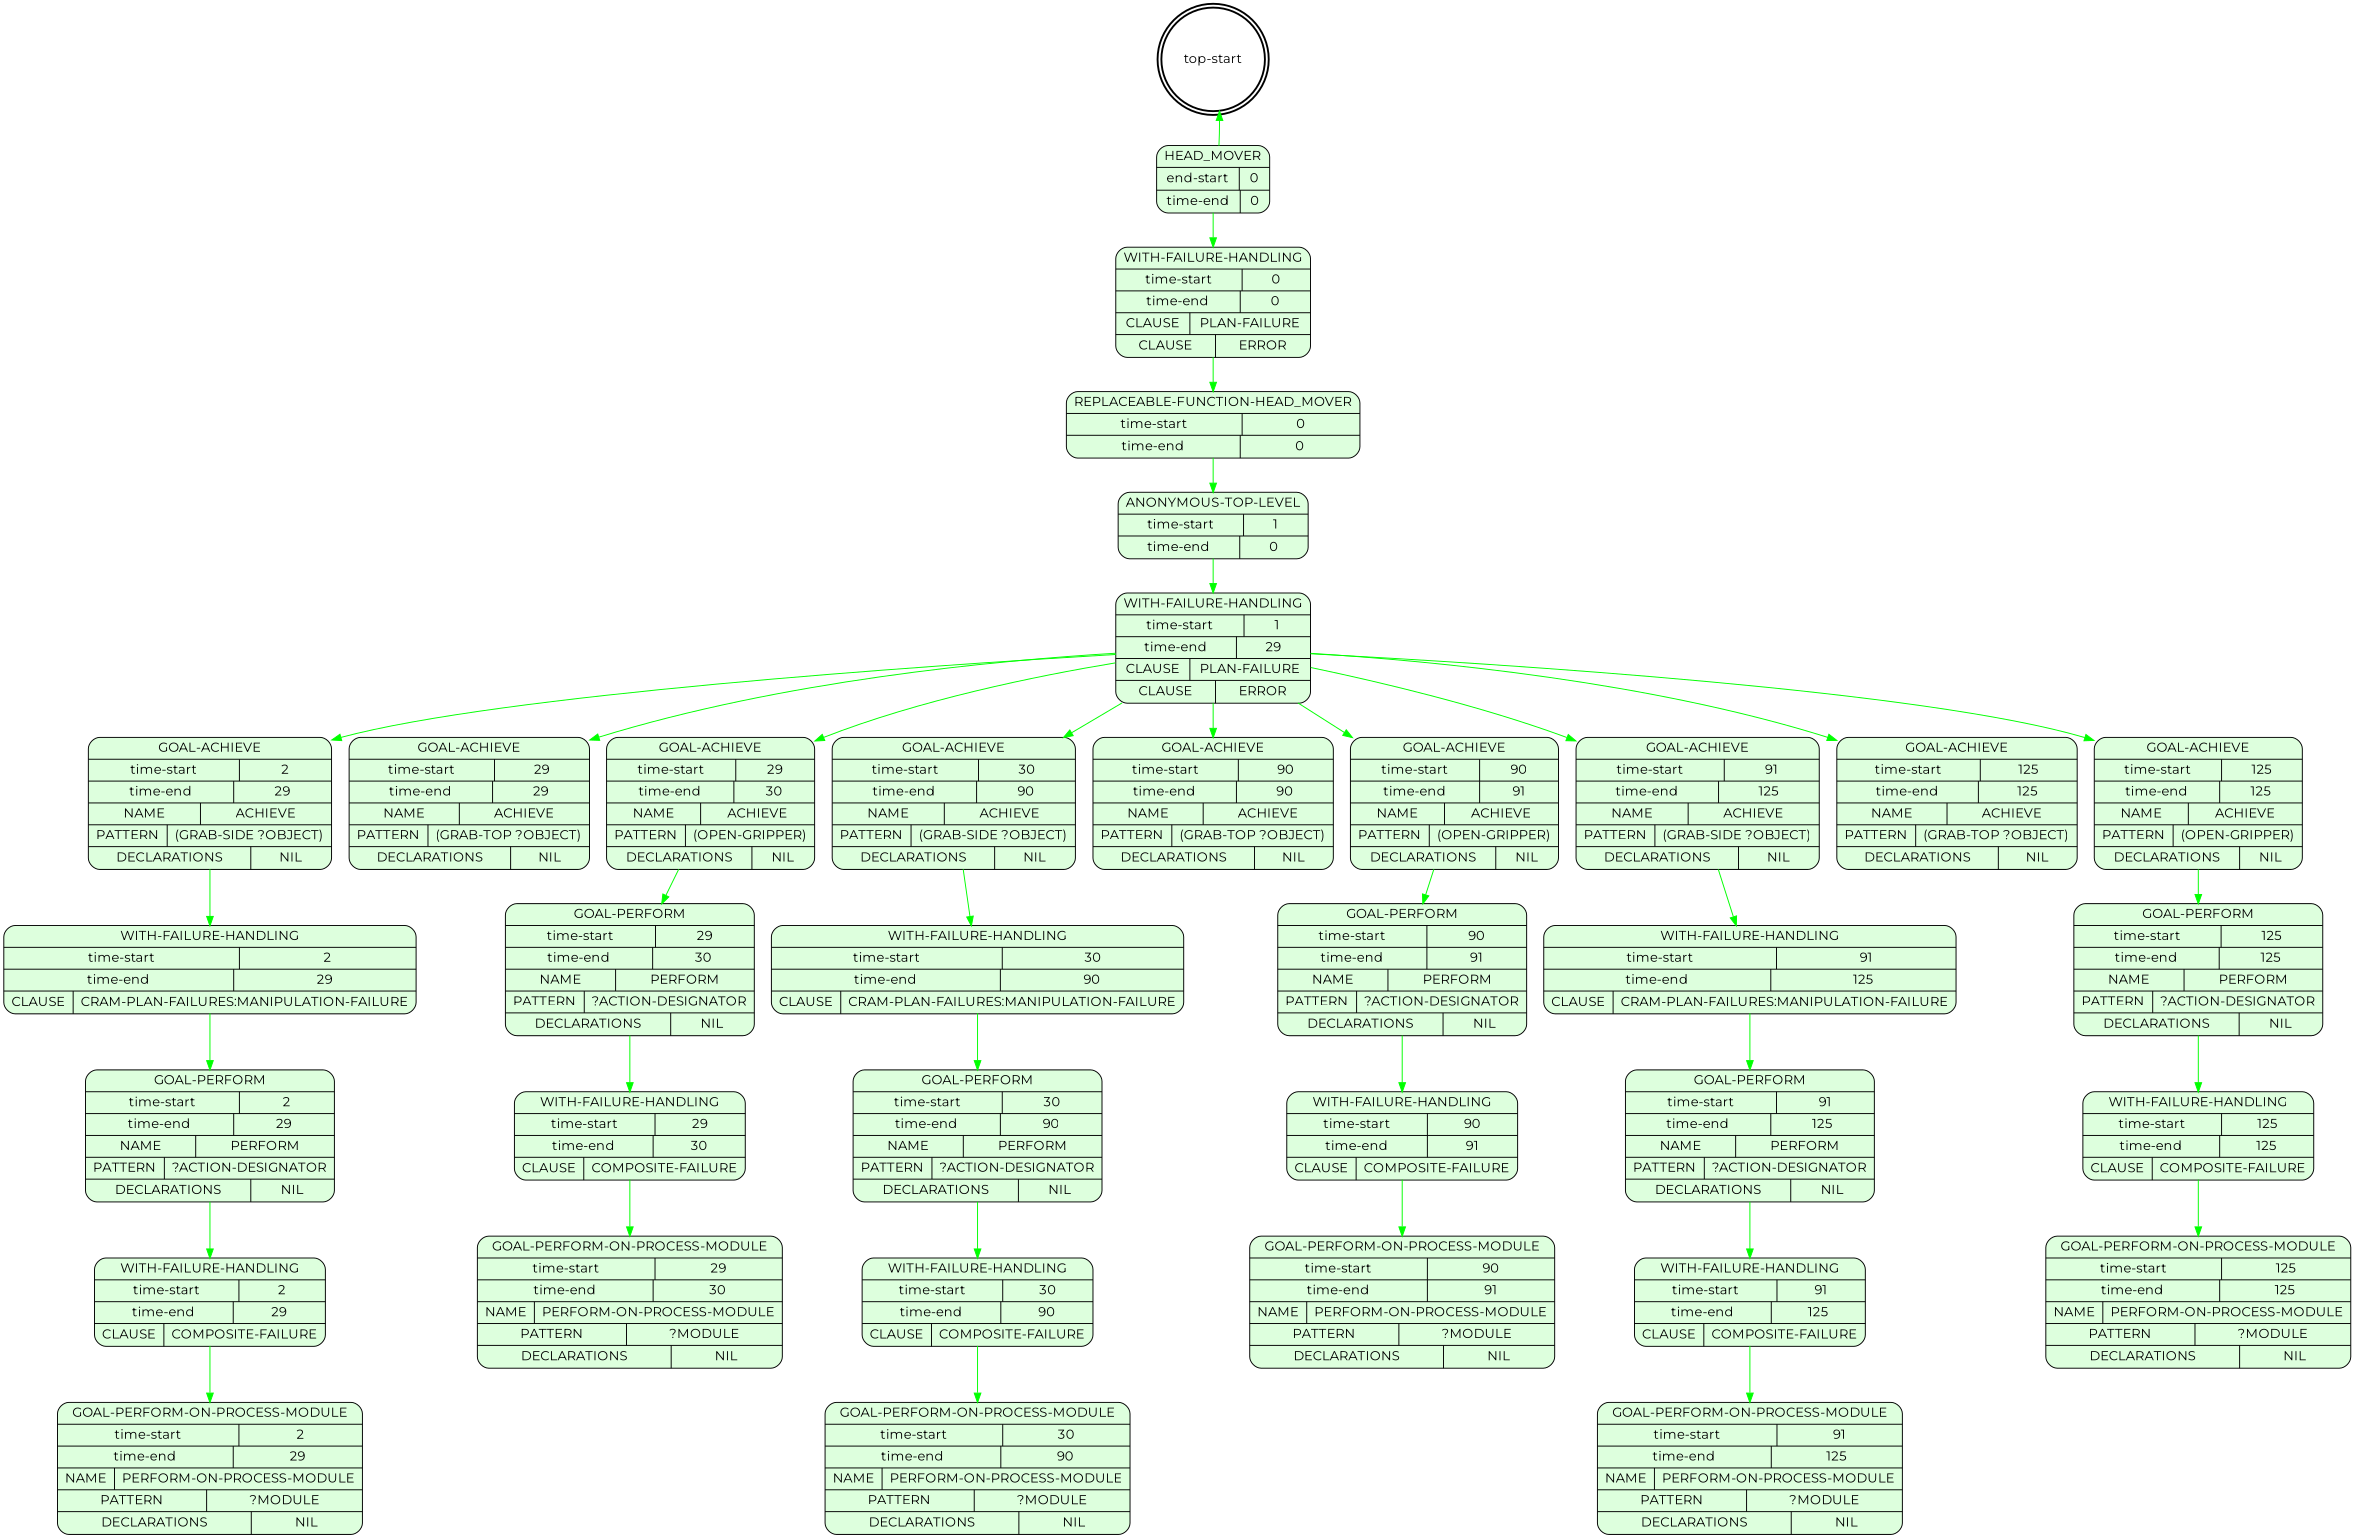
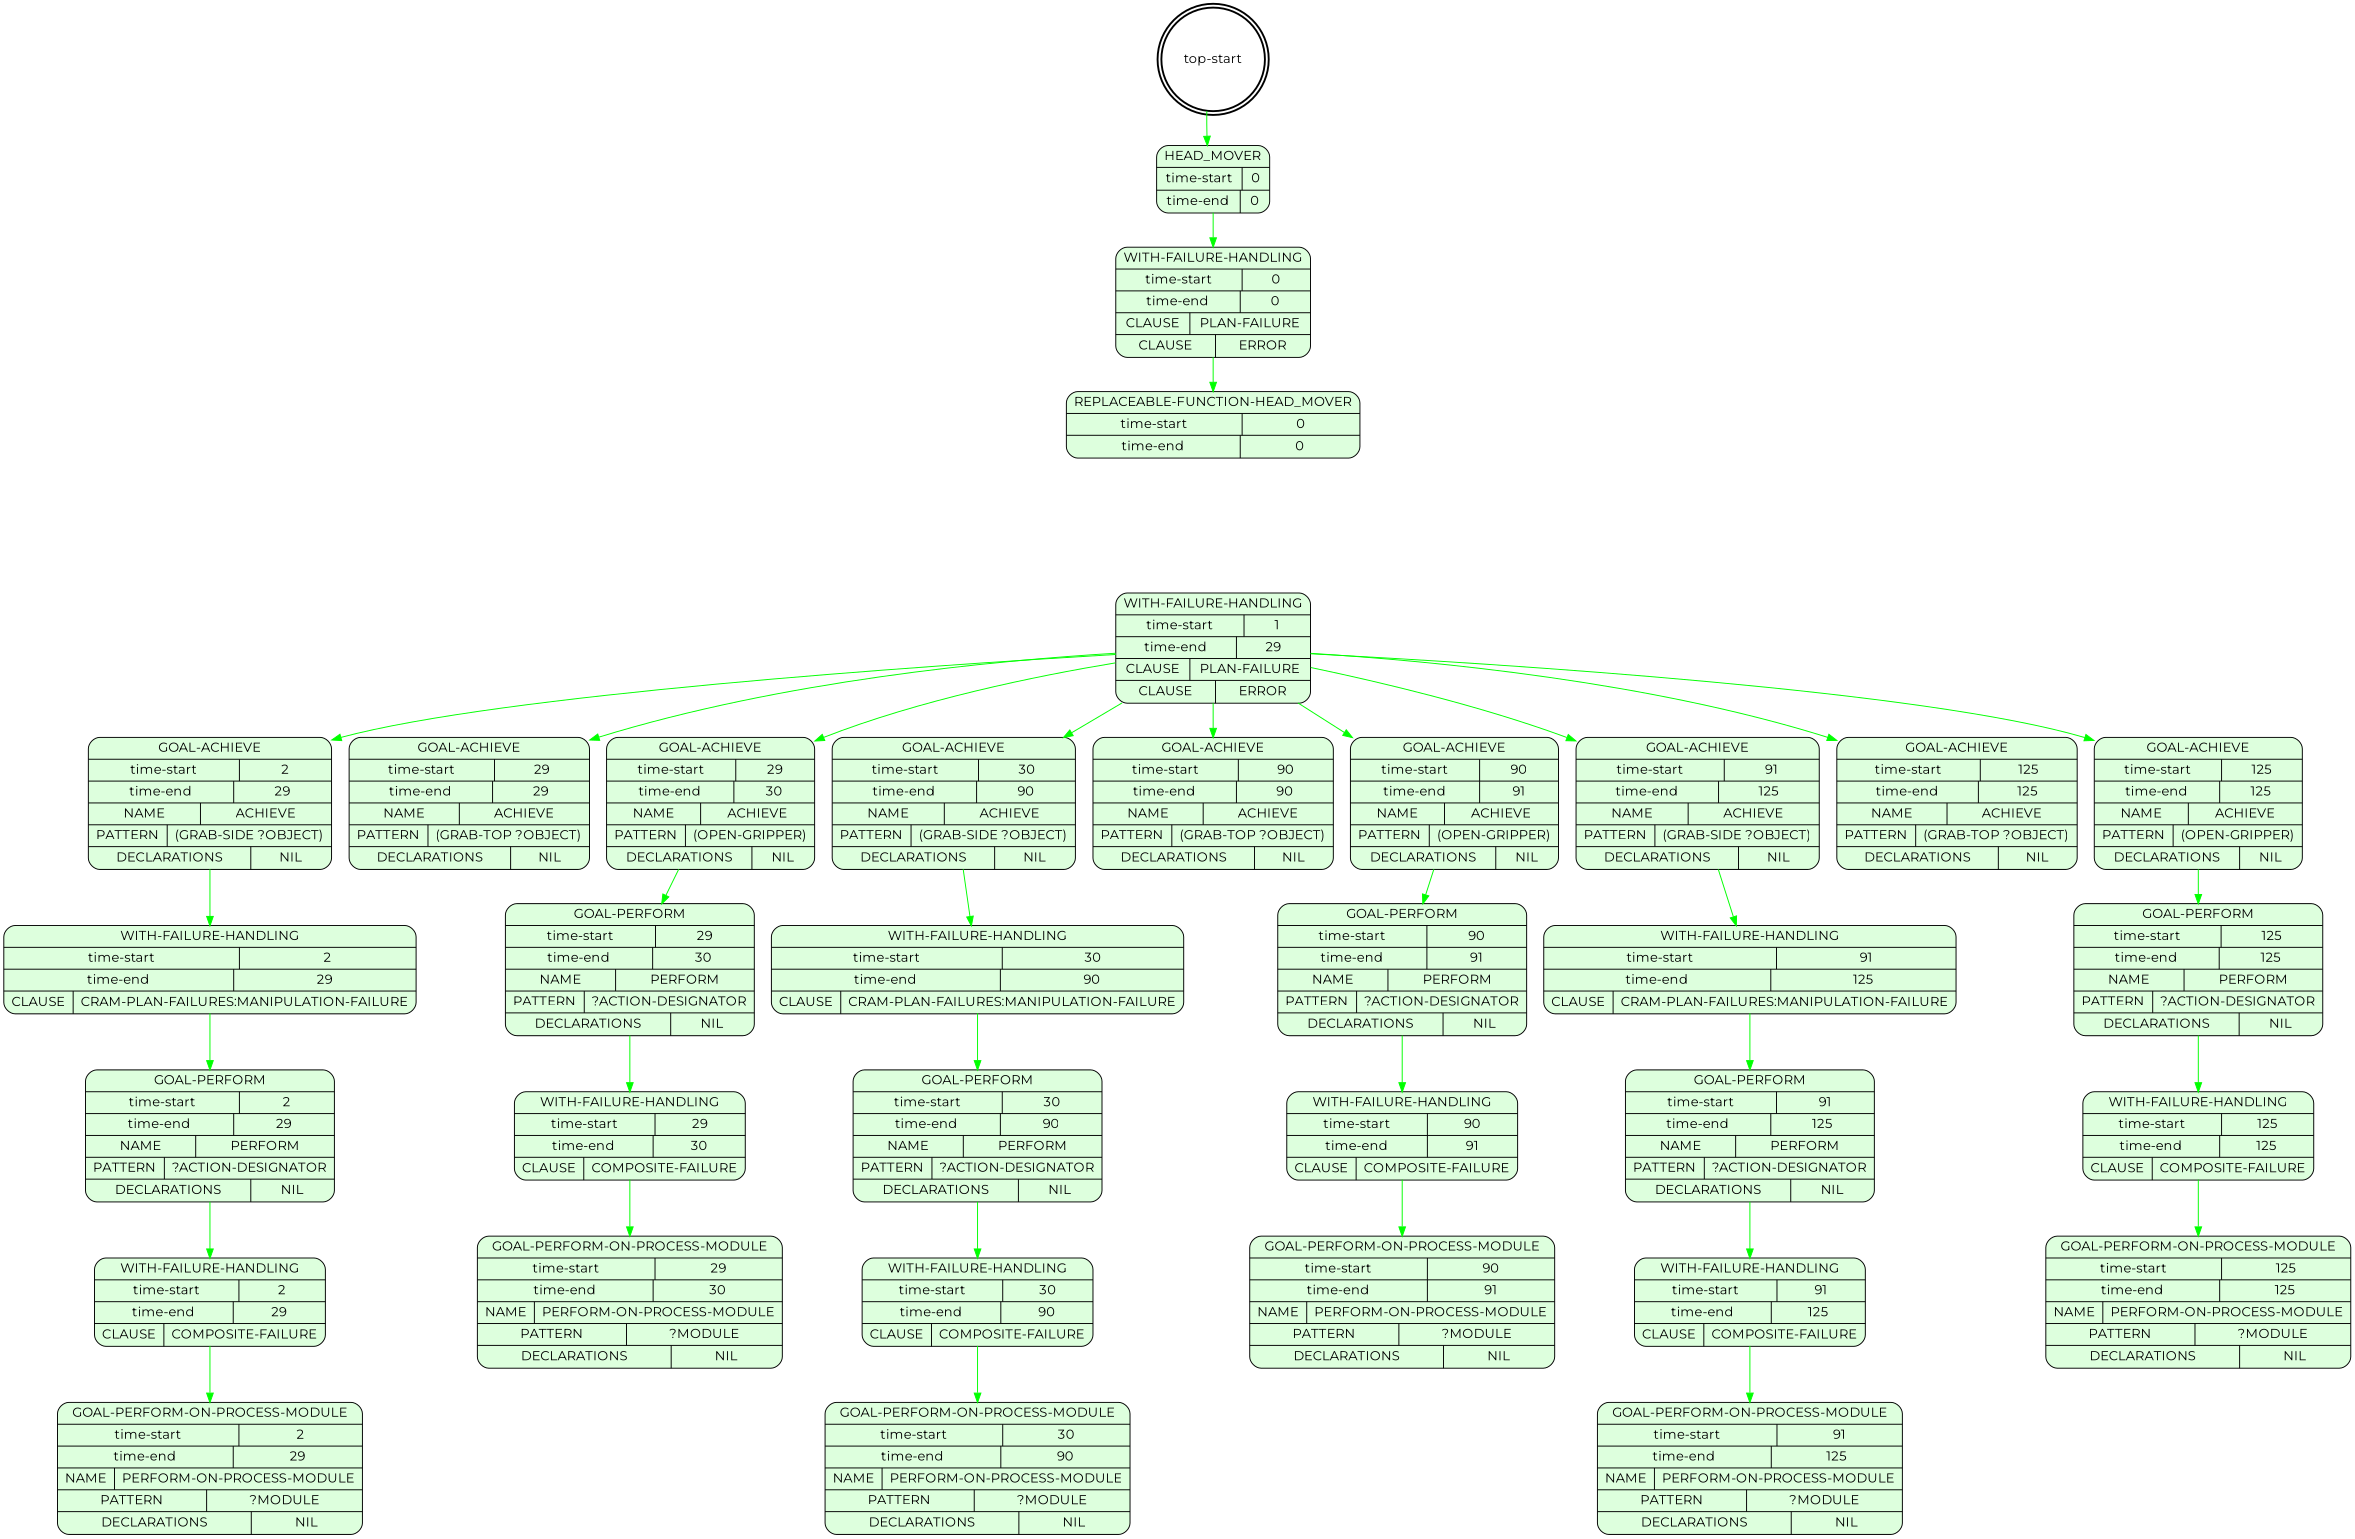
(1219, 133) -> (1207, 124)
(1198, 178) -> (1199, 178)
(1213, 526) -> none
